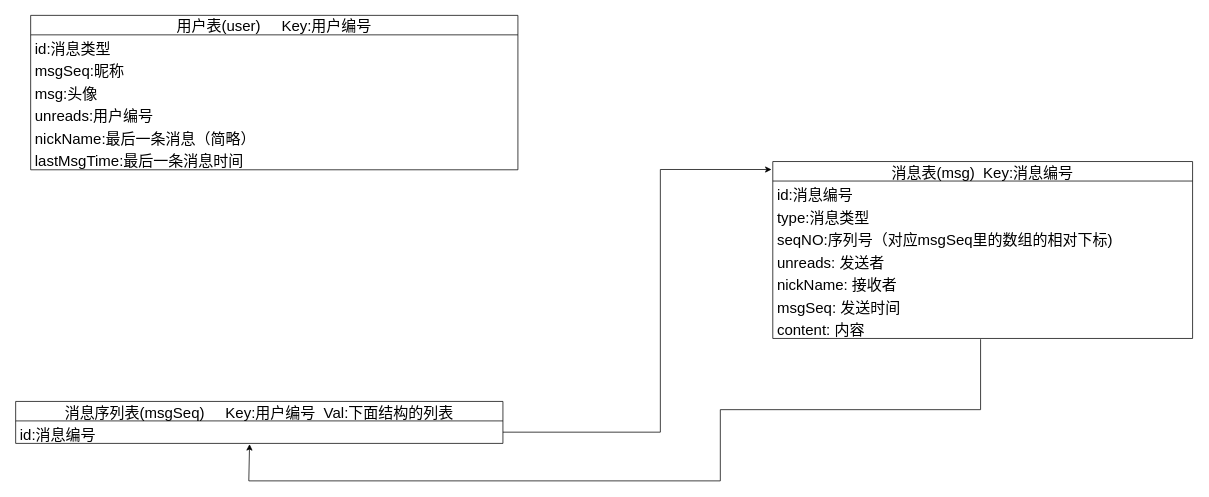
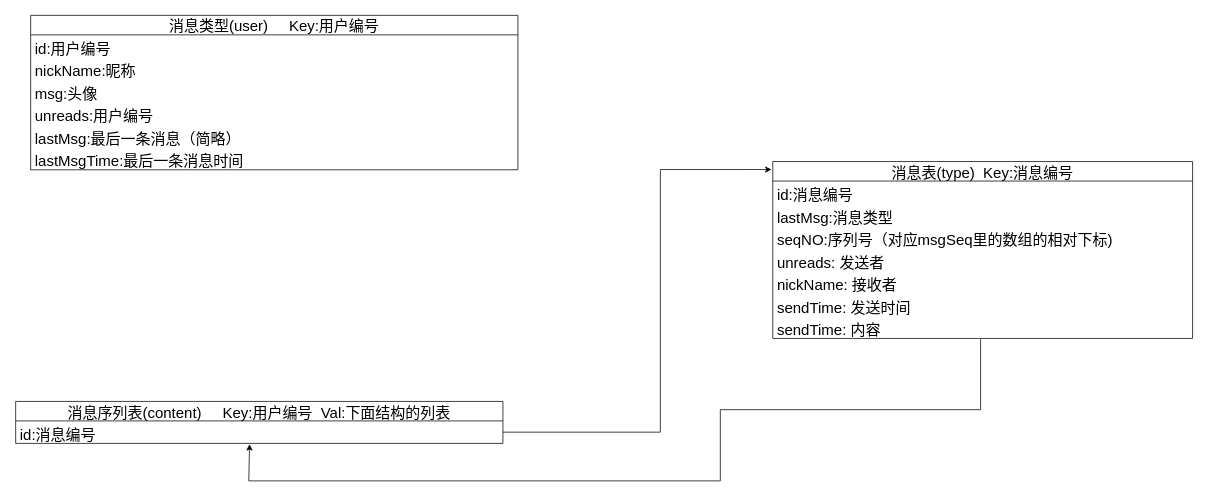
(274, 27) -> (274, 27)
(73, 49) -> (73, 49)
(77, 72) -> (83, 72)
(143, 139) -> (139, 139)
(983, 173) -> (983, 173)
(826, 218) -> (837, 218)
(837, 308) -> (843, 308)
(826, 330) -> (828, 330)
(259, 413) -> (259, 413)
